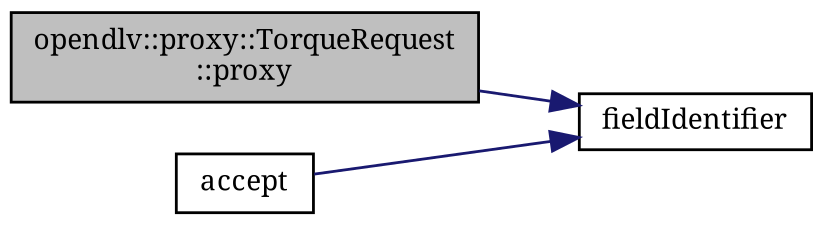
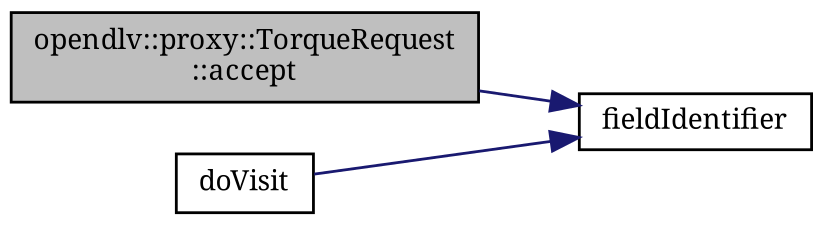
(245, 57) -> (245, 57)
(245, 183) -> (245, 183)
